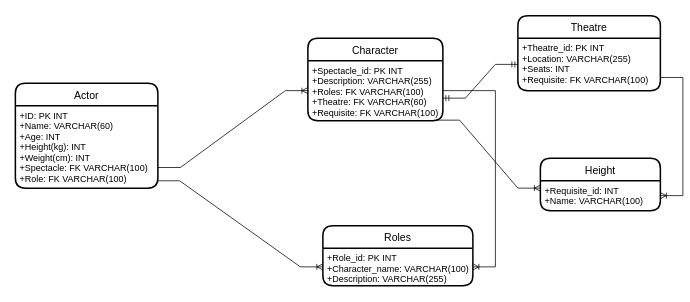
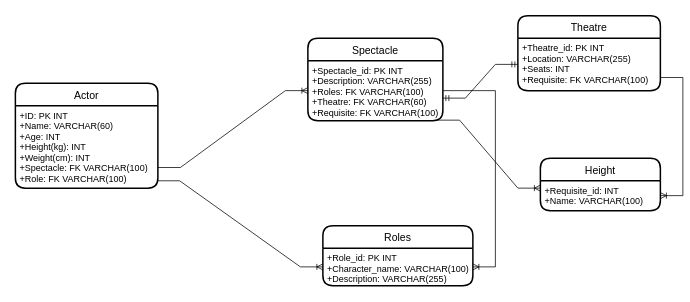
(375, 50) -> (375, 50)
